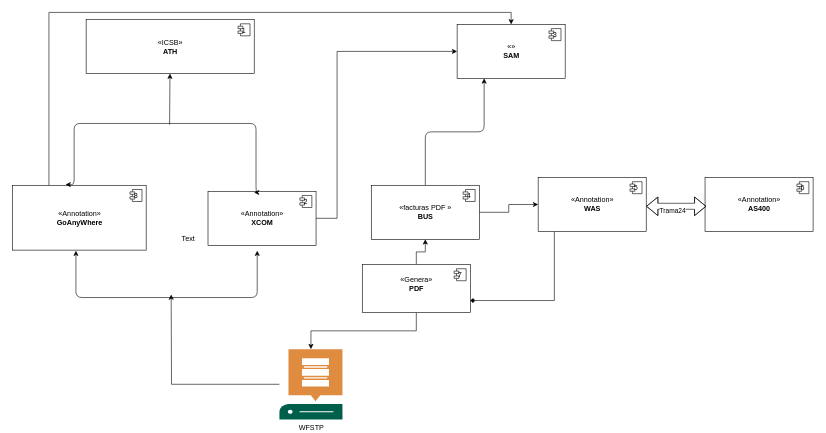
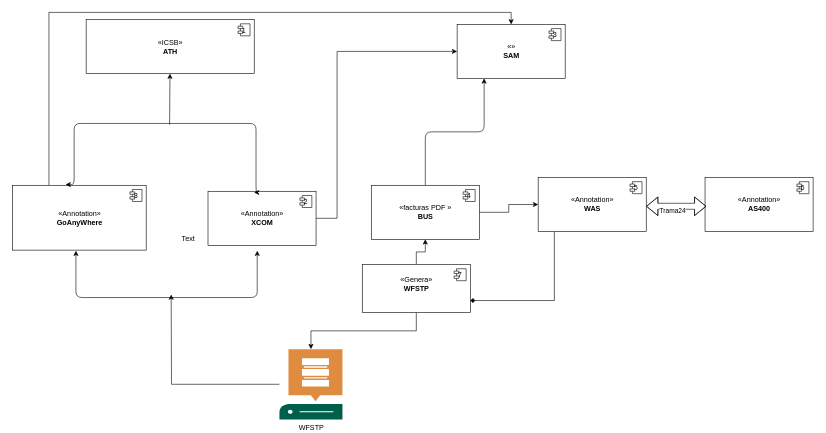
(416, 288) -> (416, 288)
